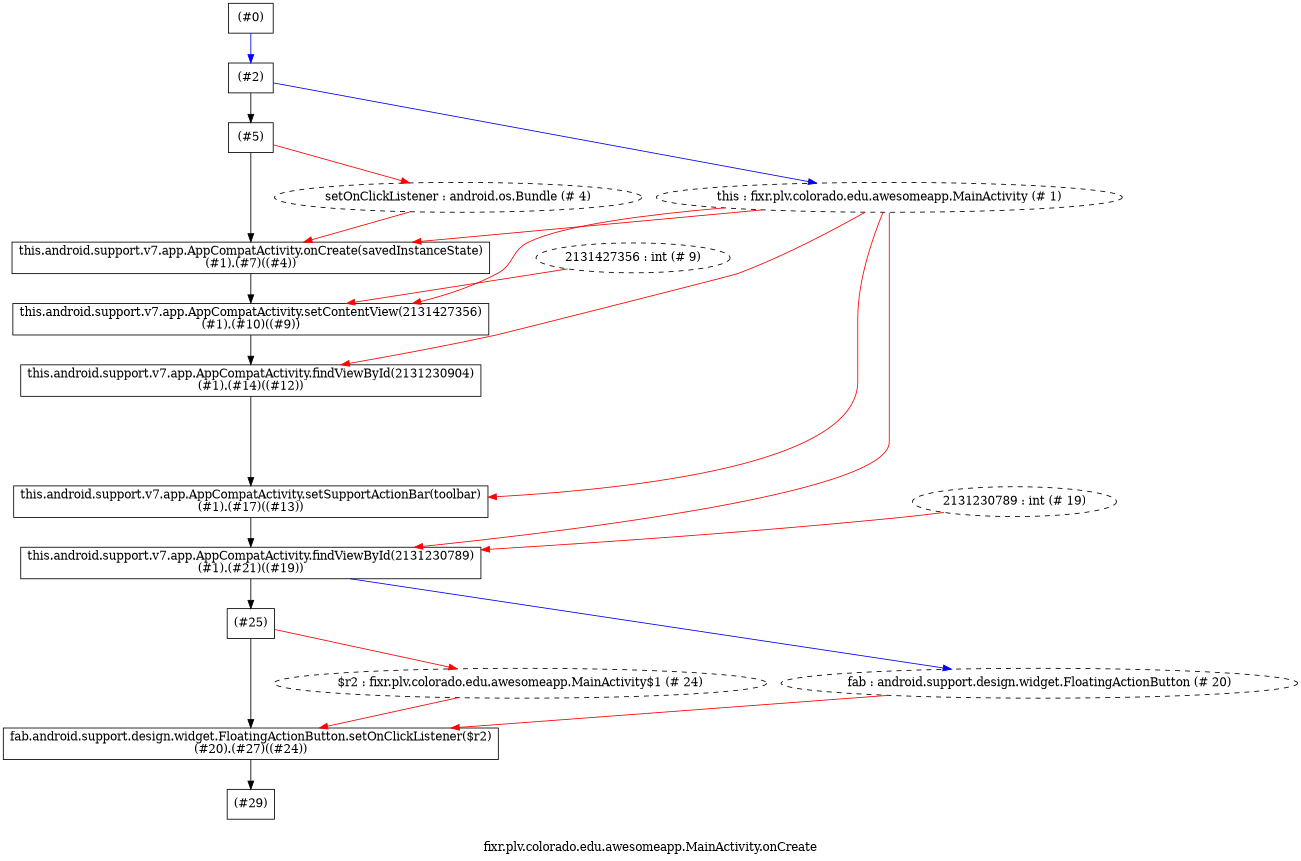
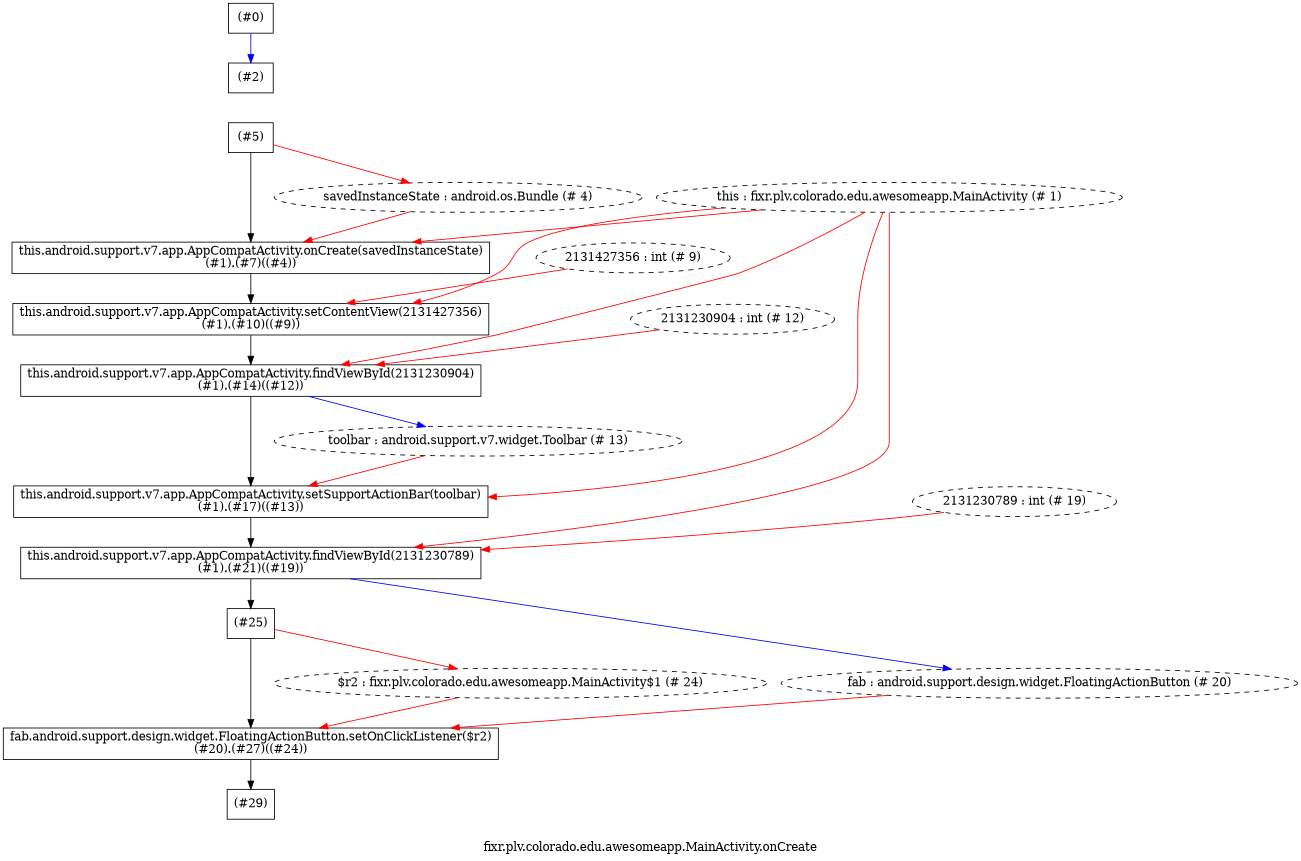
(251, 104) -> none
(541, 132) -> none
(458, 197) -> (458, 197)
none -> (733, 319)
none -> (478, 441)
